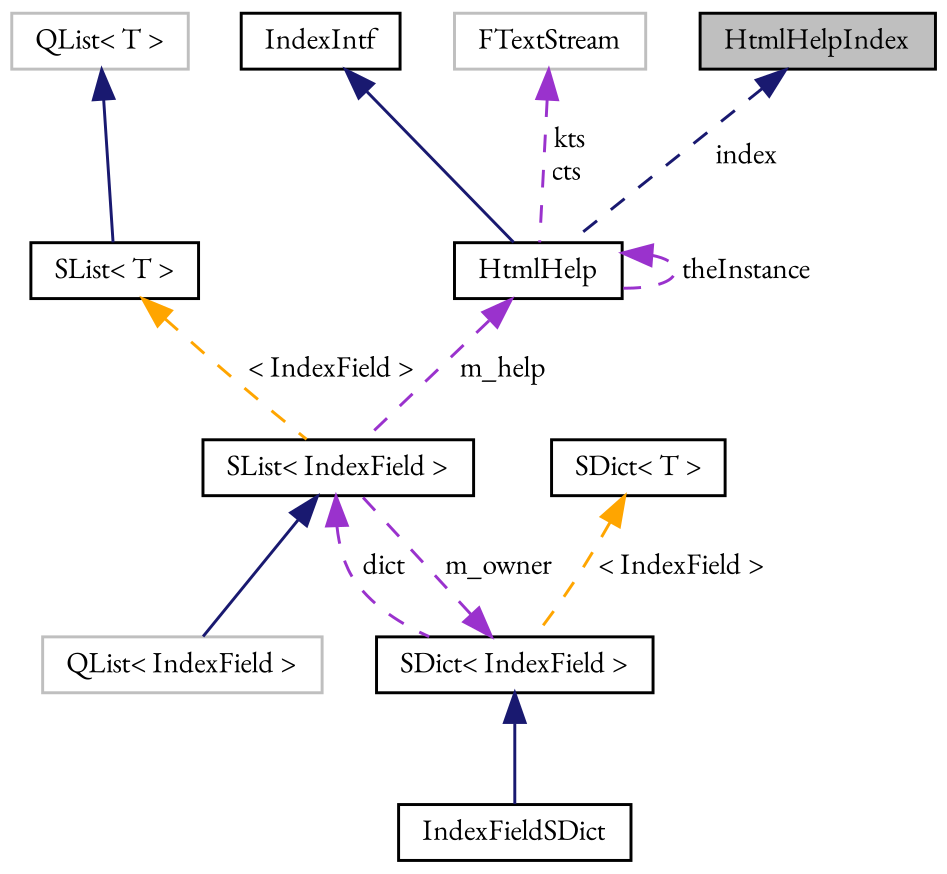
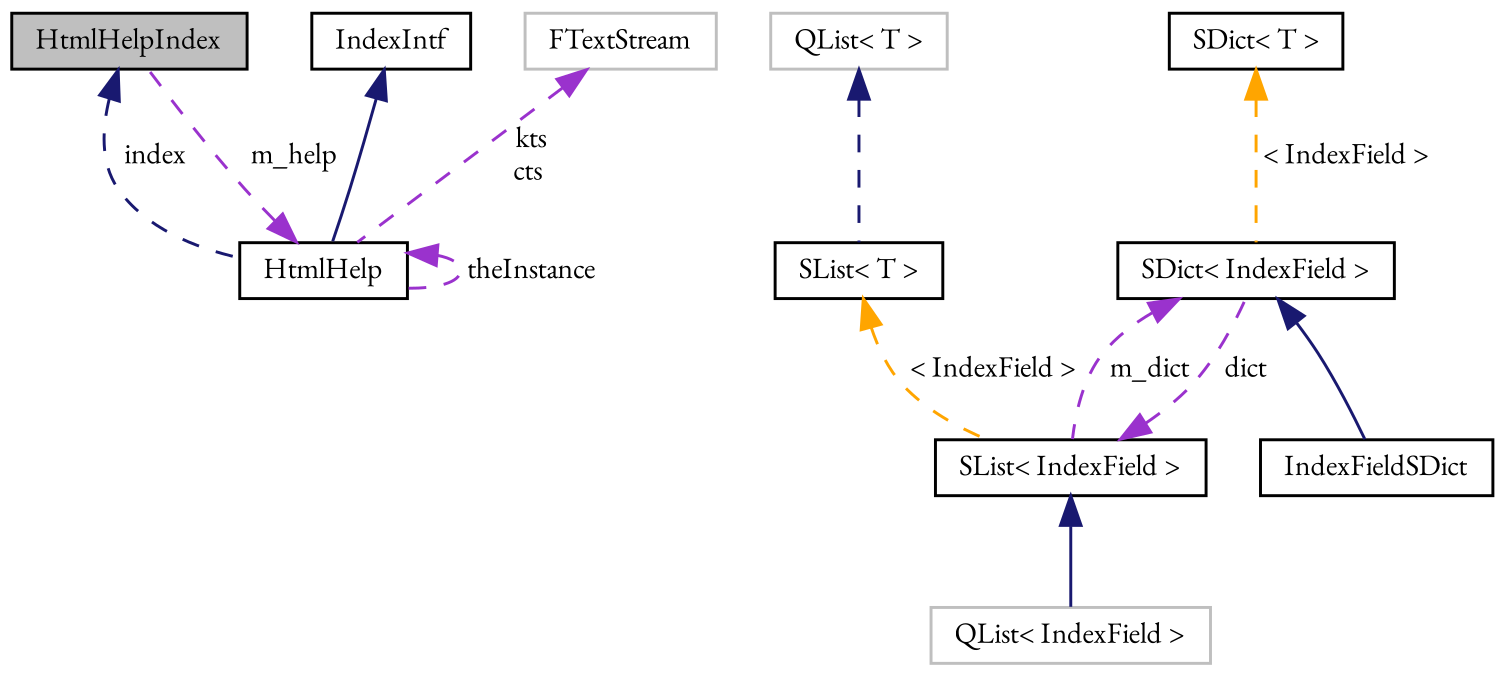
(108, 171) -> (859, 171)
(427, 380) -> (209, 147)
(496, 566) -> (1147, 369)
